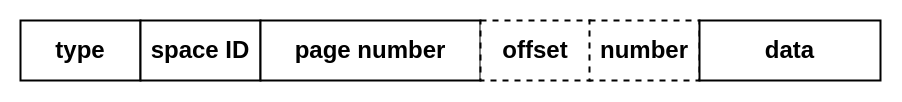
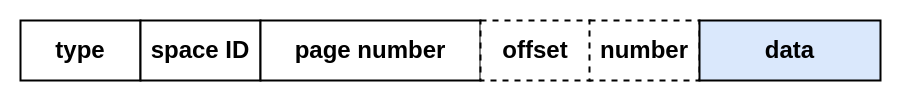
(790, 51) -> (790, 51)
